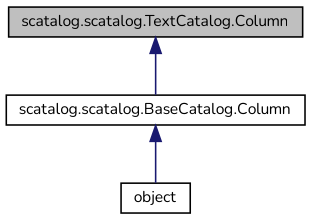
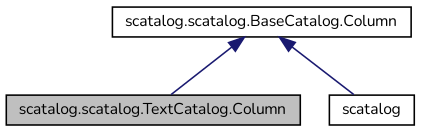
(156, 74) -> (201, 71)
(156, 198) -> (372, 110)
